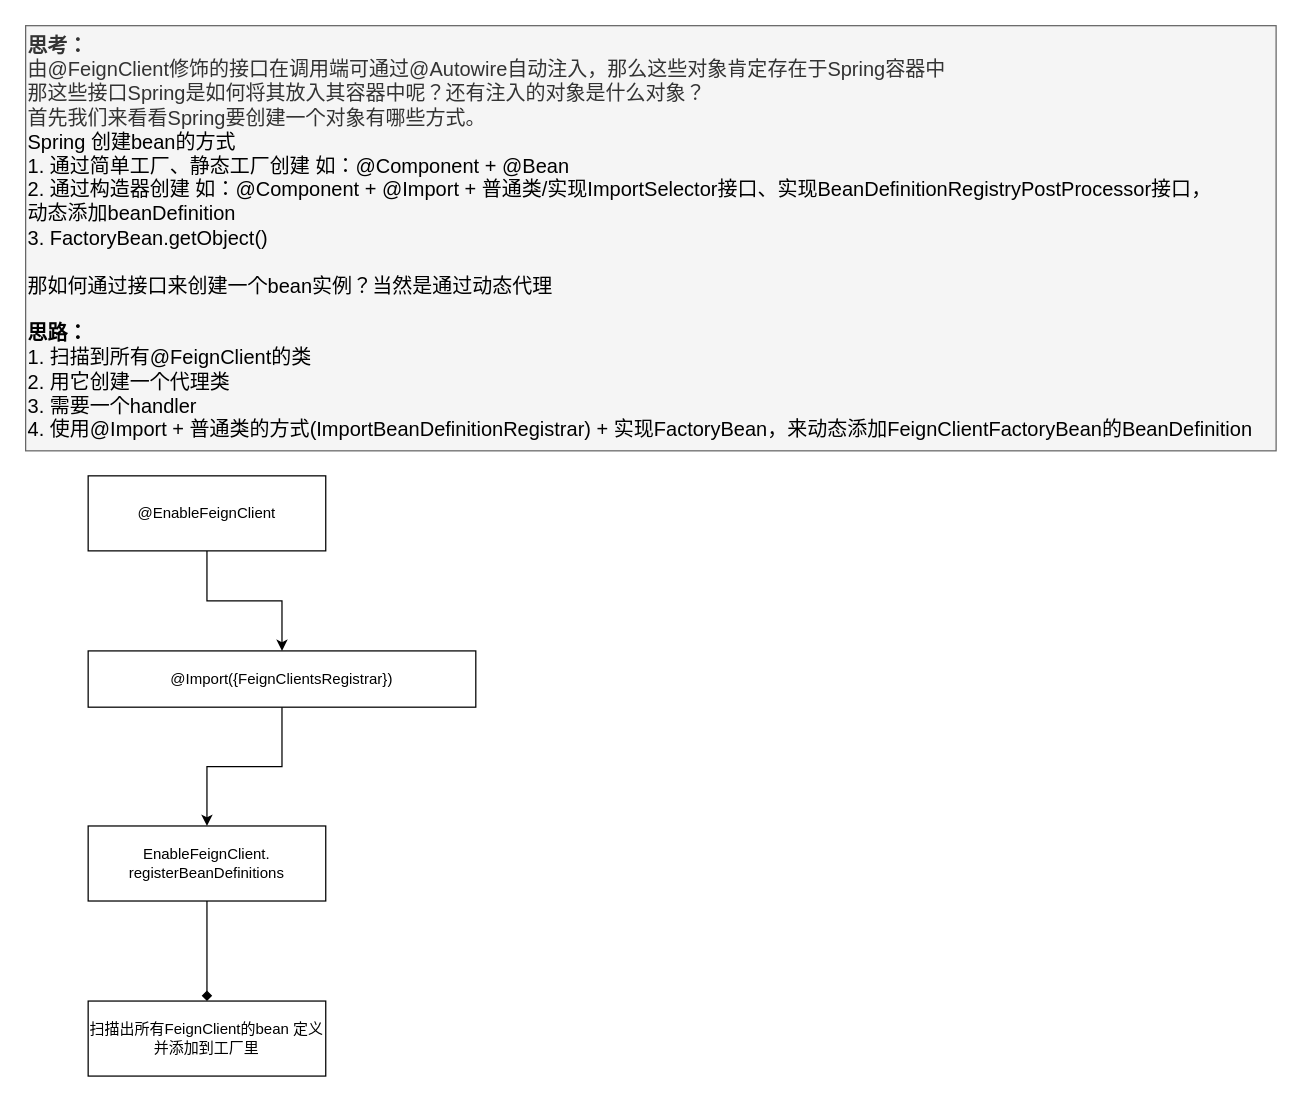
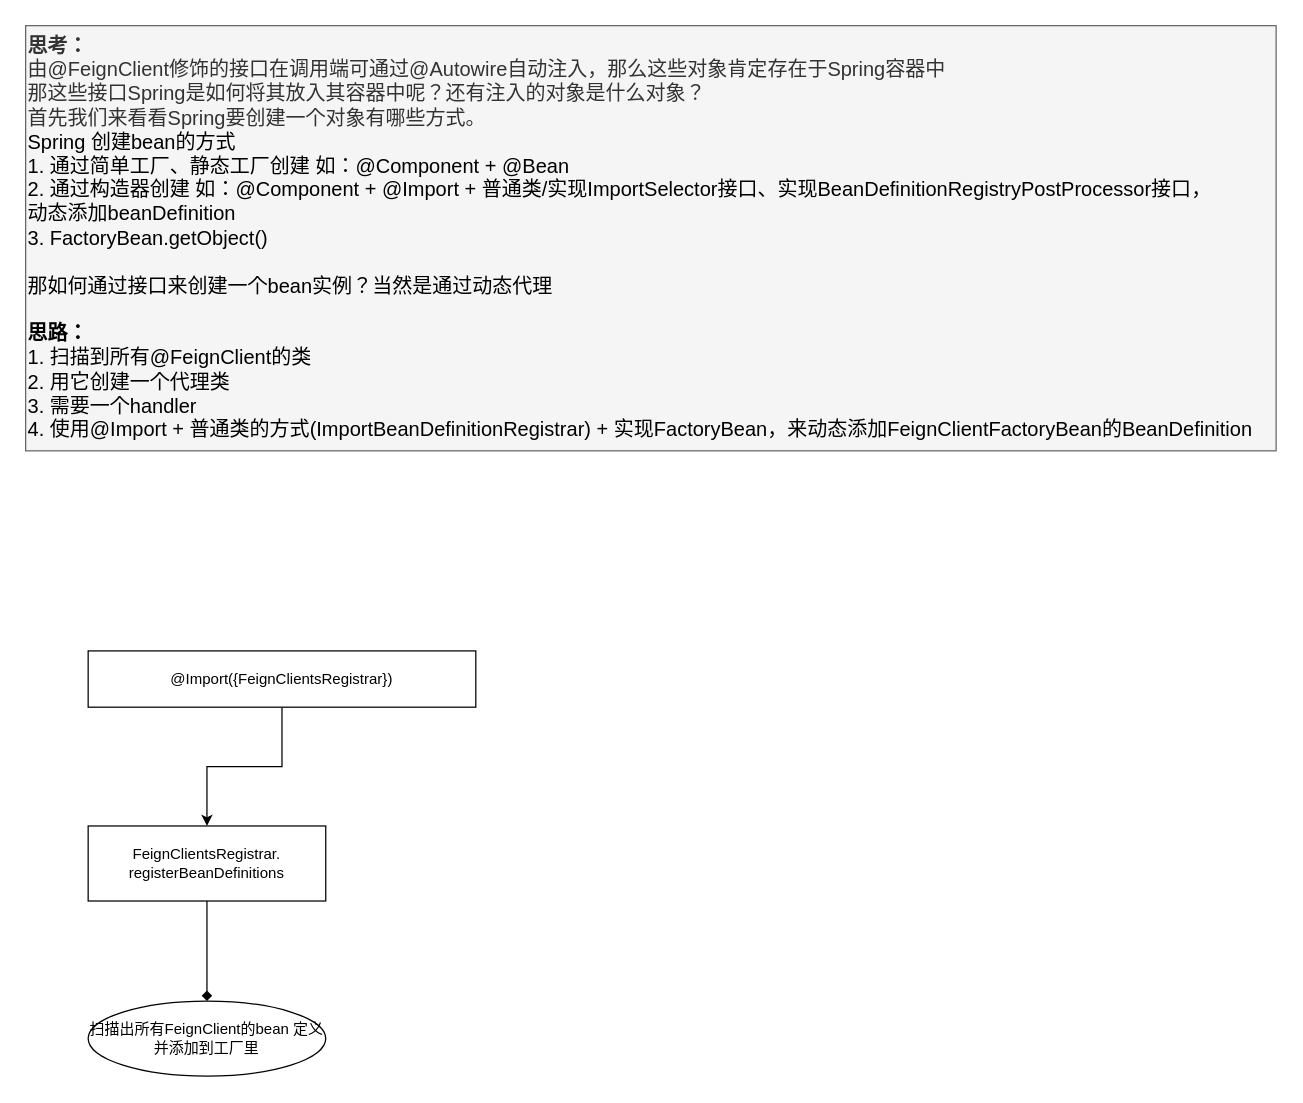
(207, 513) -> none
(240, 601) -> none
(207, 863) -> (207, 863)
(207, 1038) -> (207, 1038)
